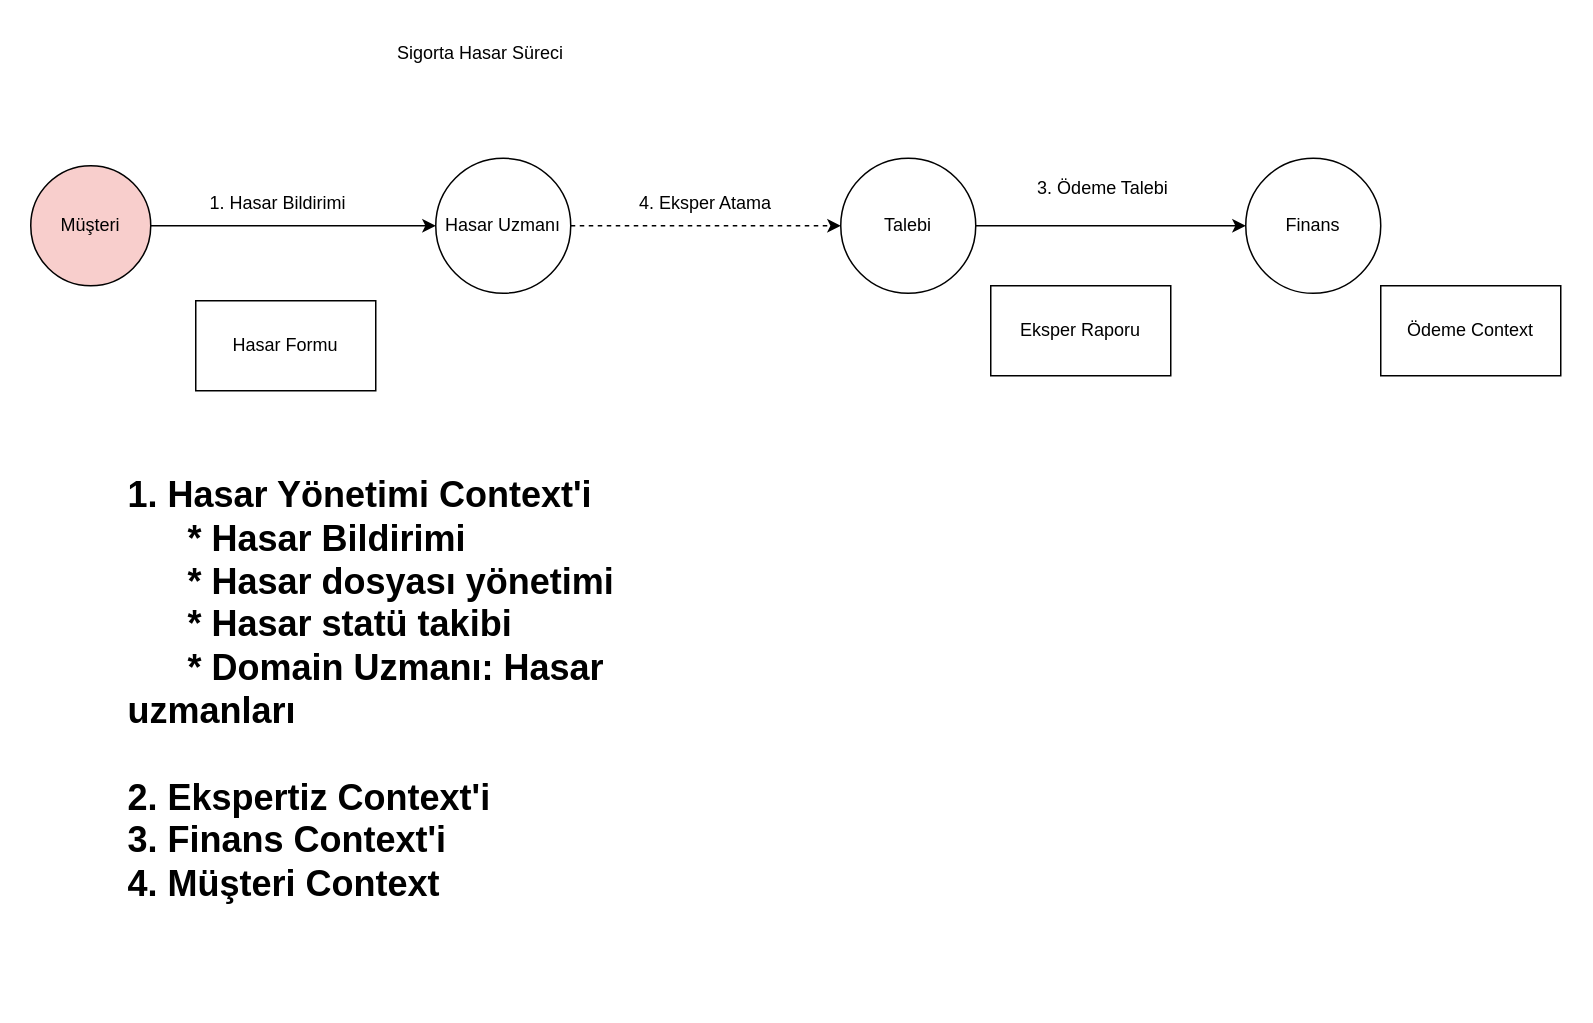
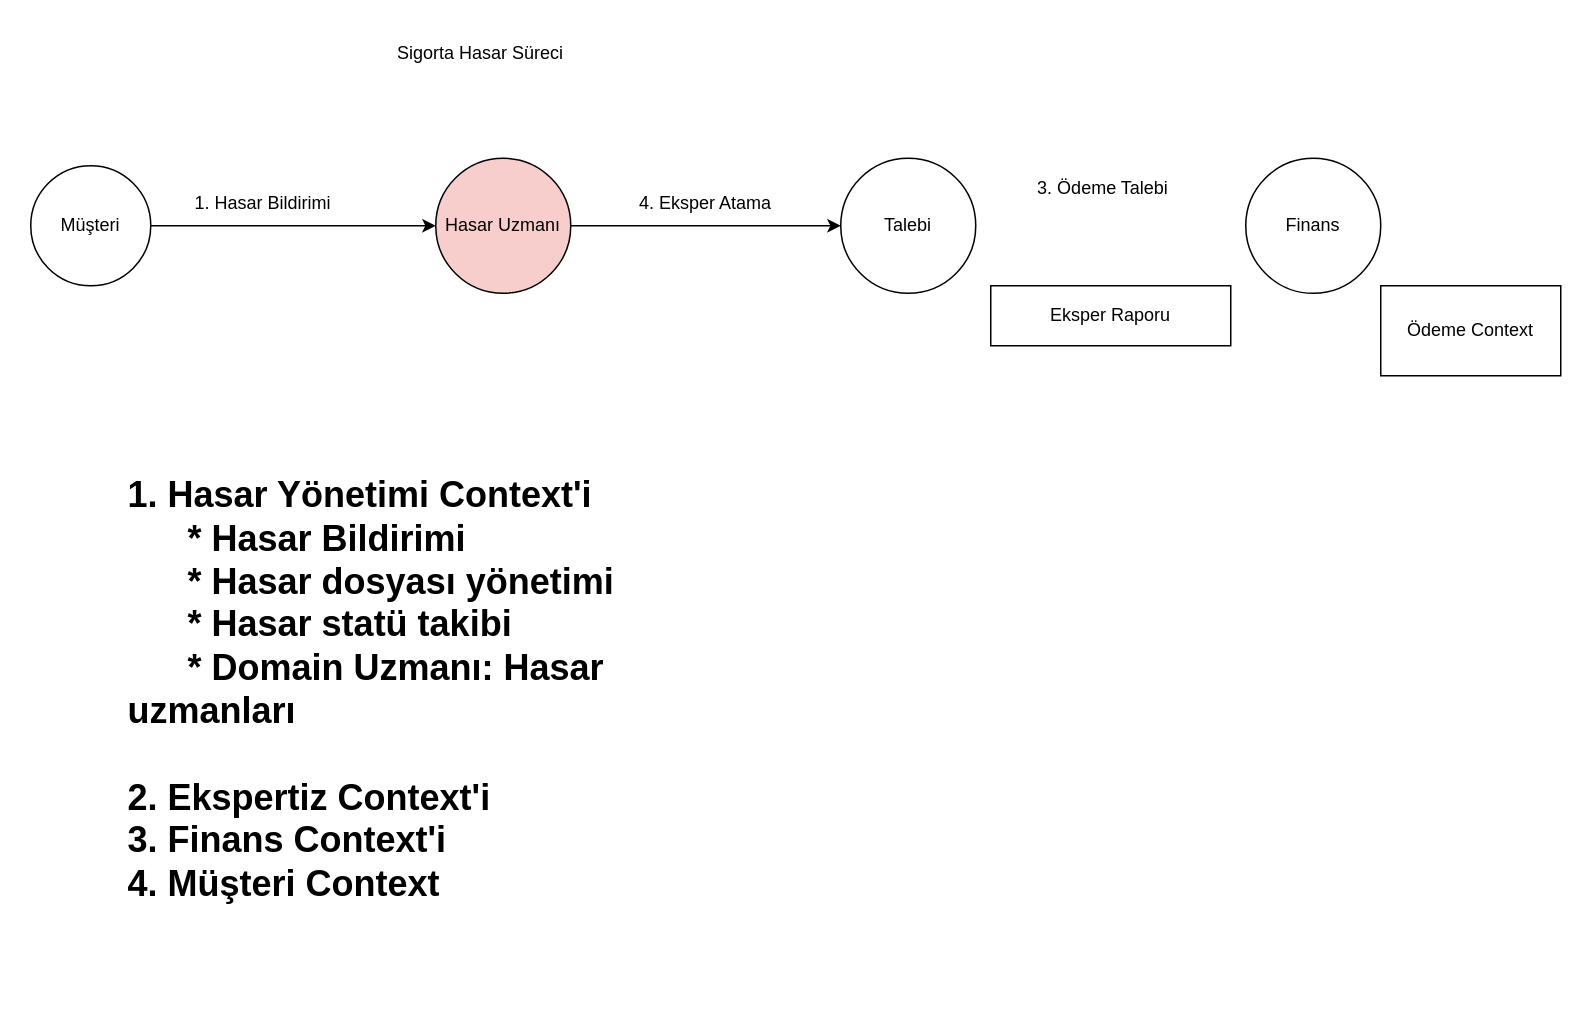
(278, 203) -> (263, 203)
(91, 226) -> (91, 226)
(503, 226) -> (503, 226)
(702, 226) -> (702, 226)
(1106, 226) -> none
(1081, 331) -> (1111, 316)
(286, 346) -> none
